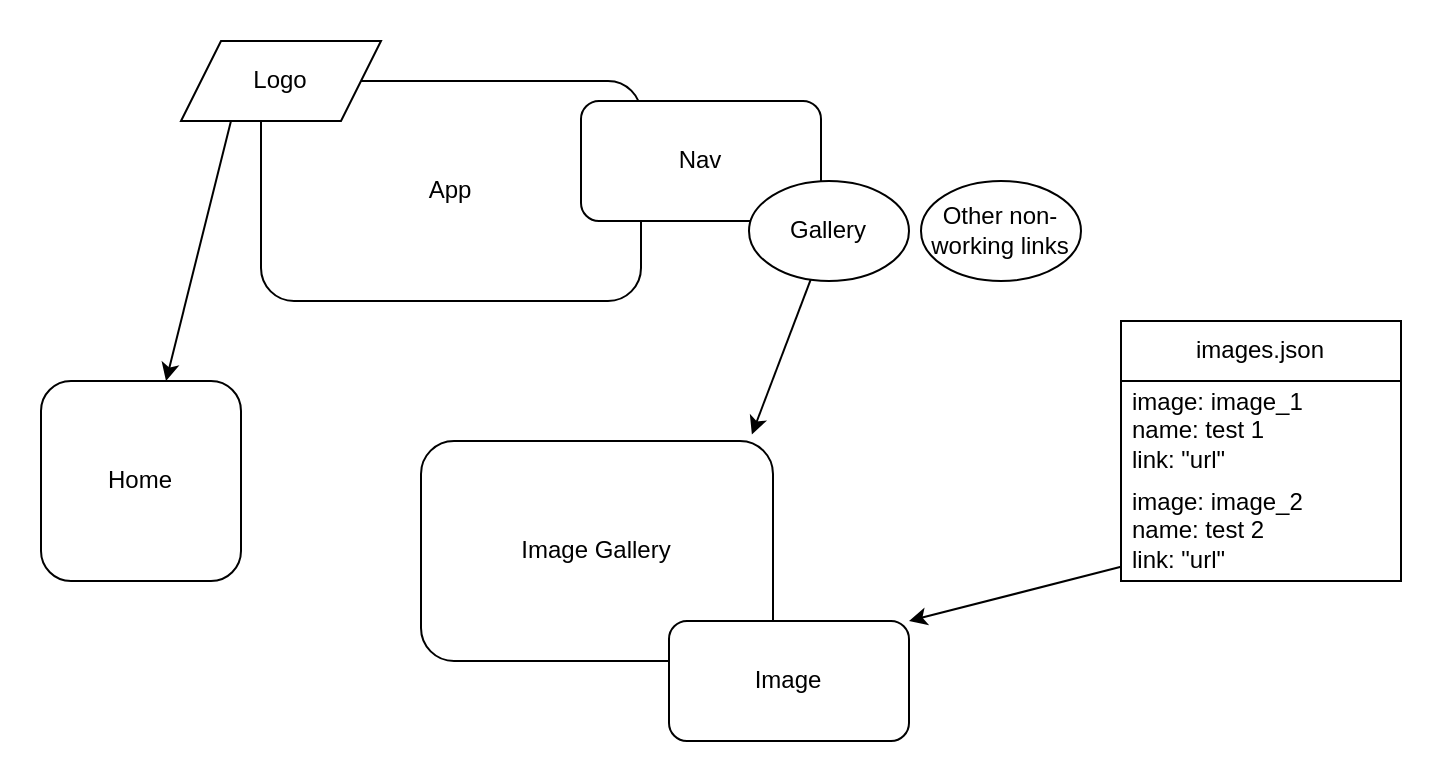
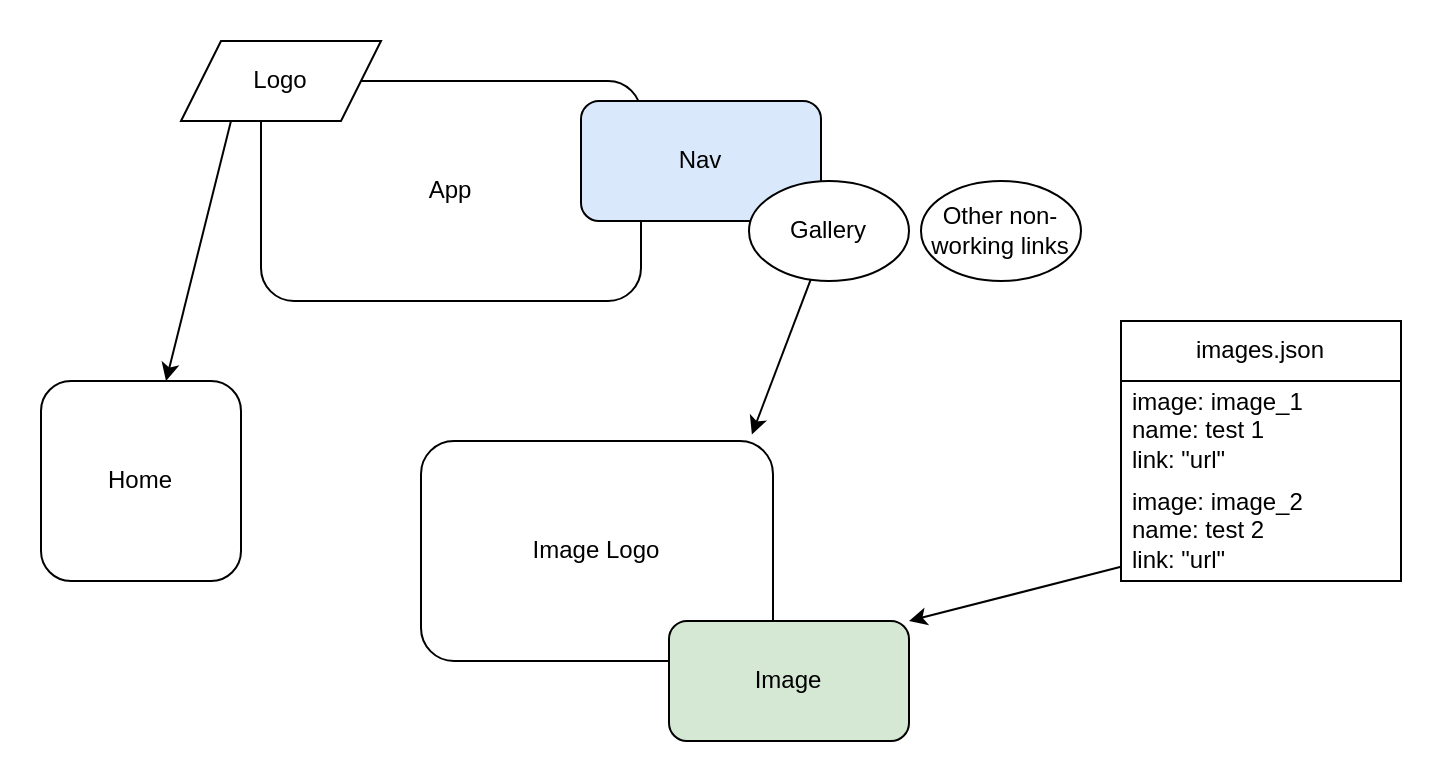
(701, 161) -> (701, 161)
(597, 551) -> (597, 551)
(789, 681) -> (789, 681)
